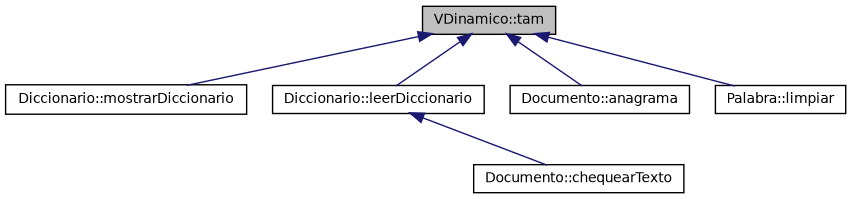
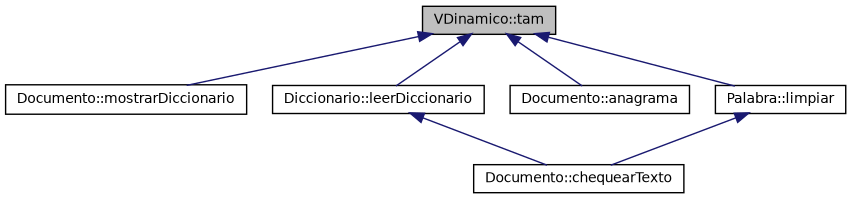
(126, 99) -> (126, 99)
none -> (673, 142)
